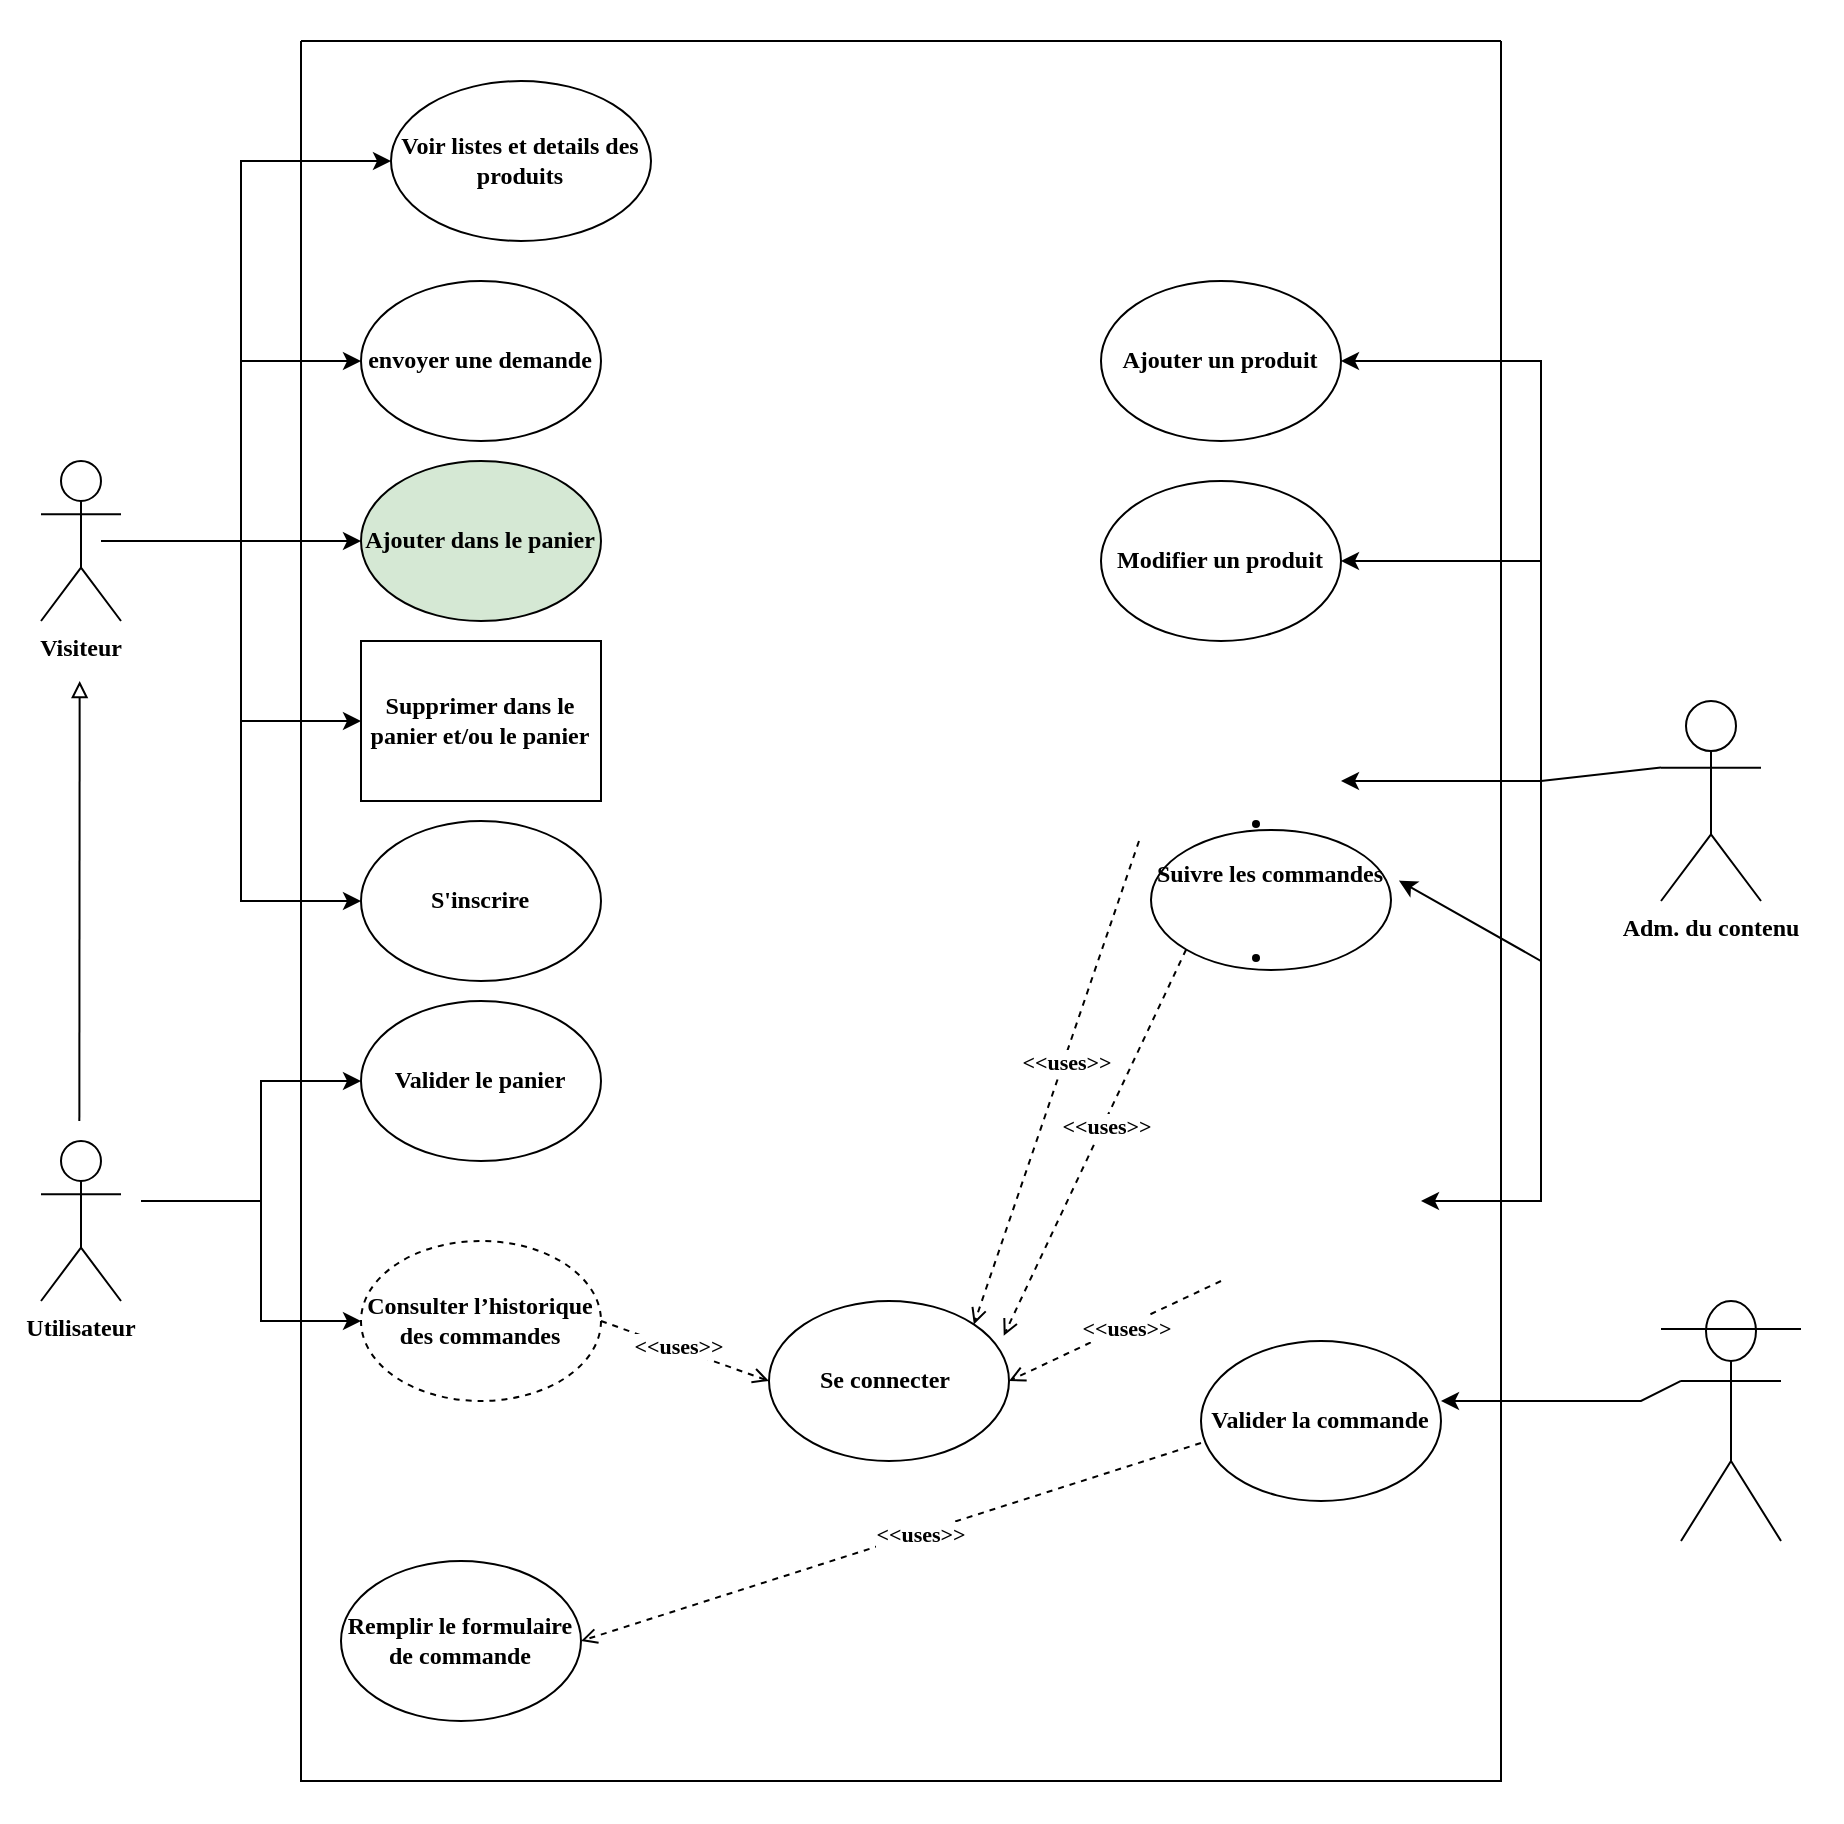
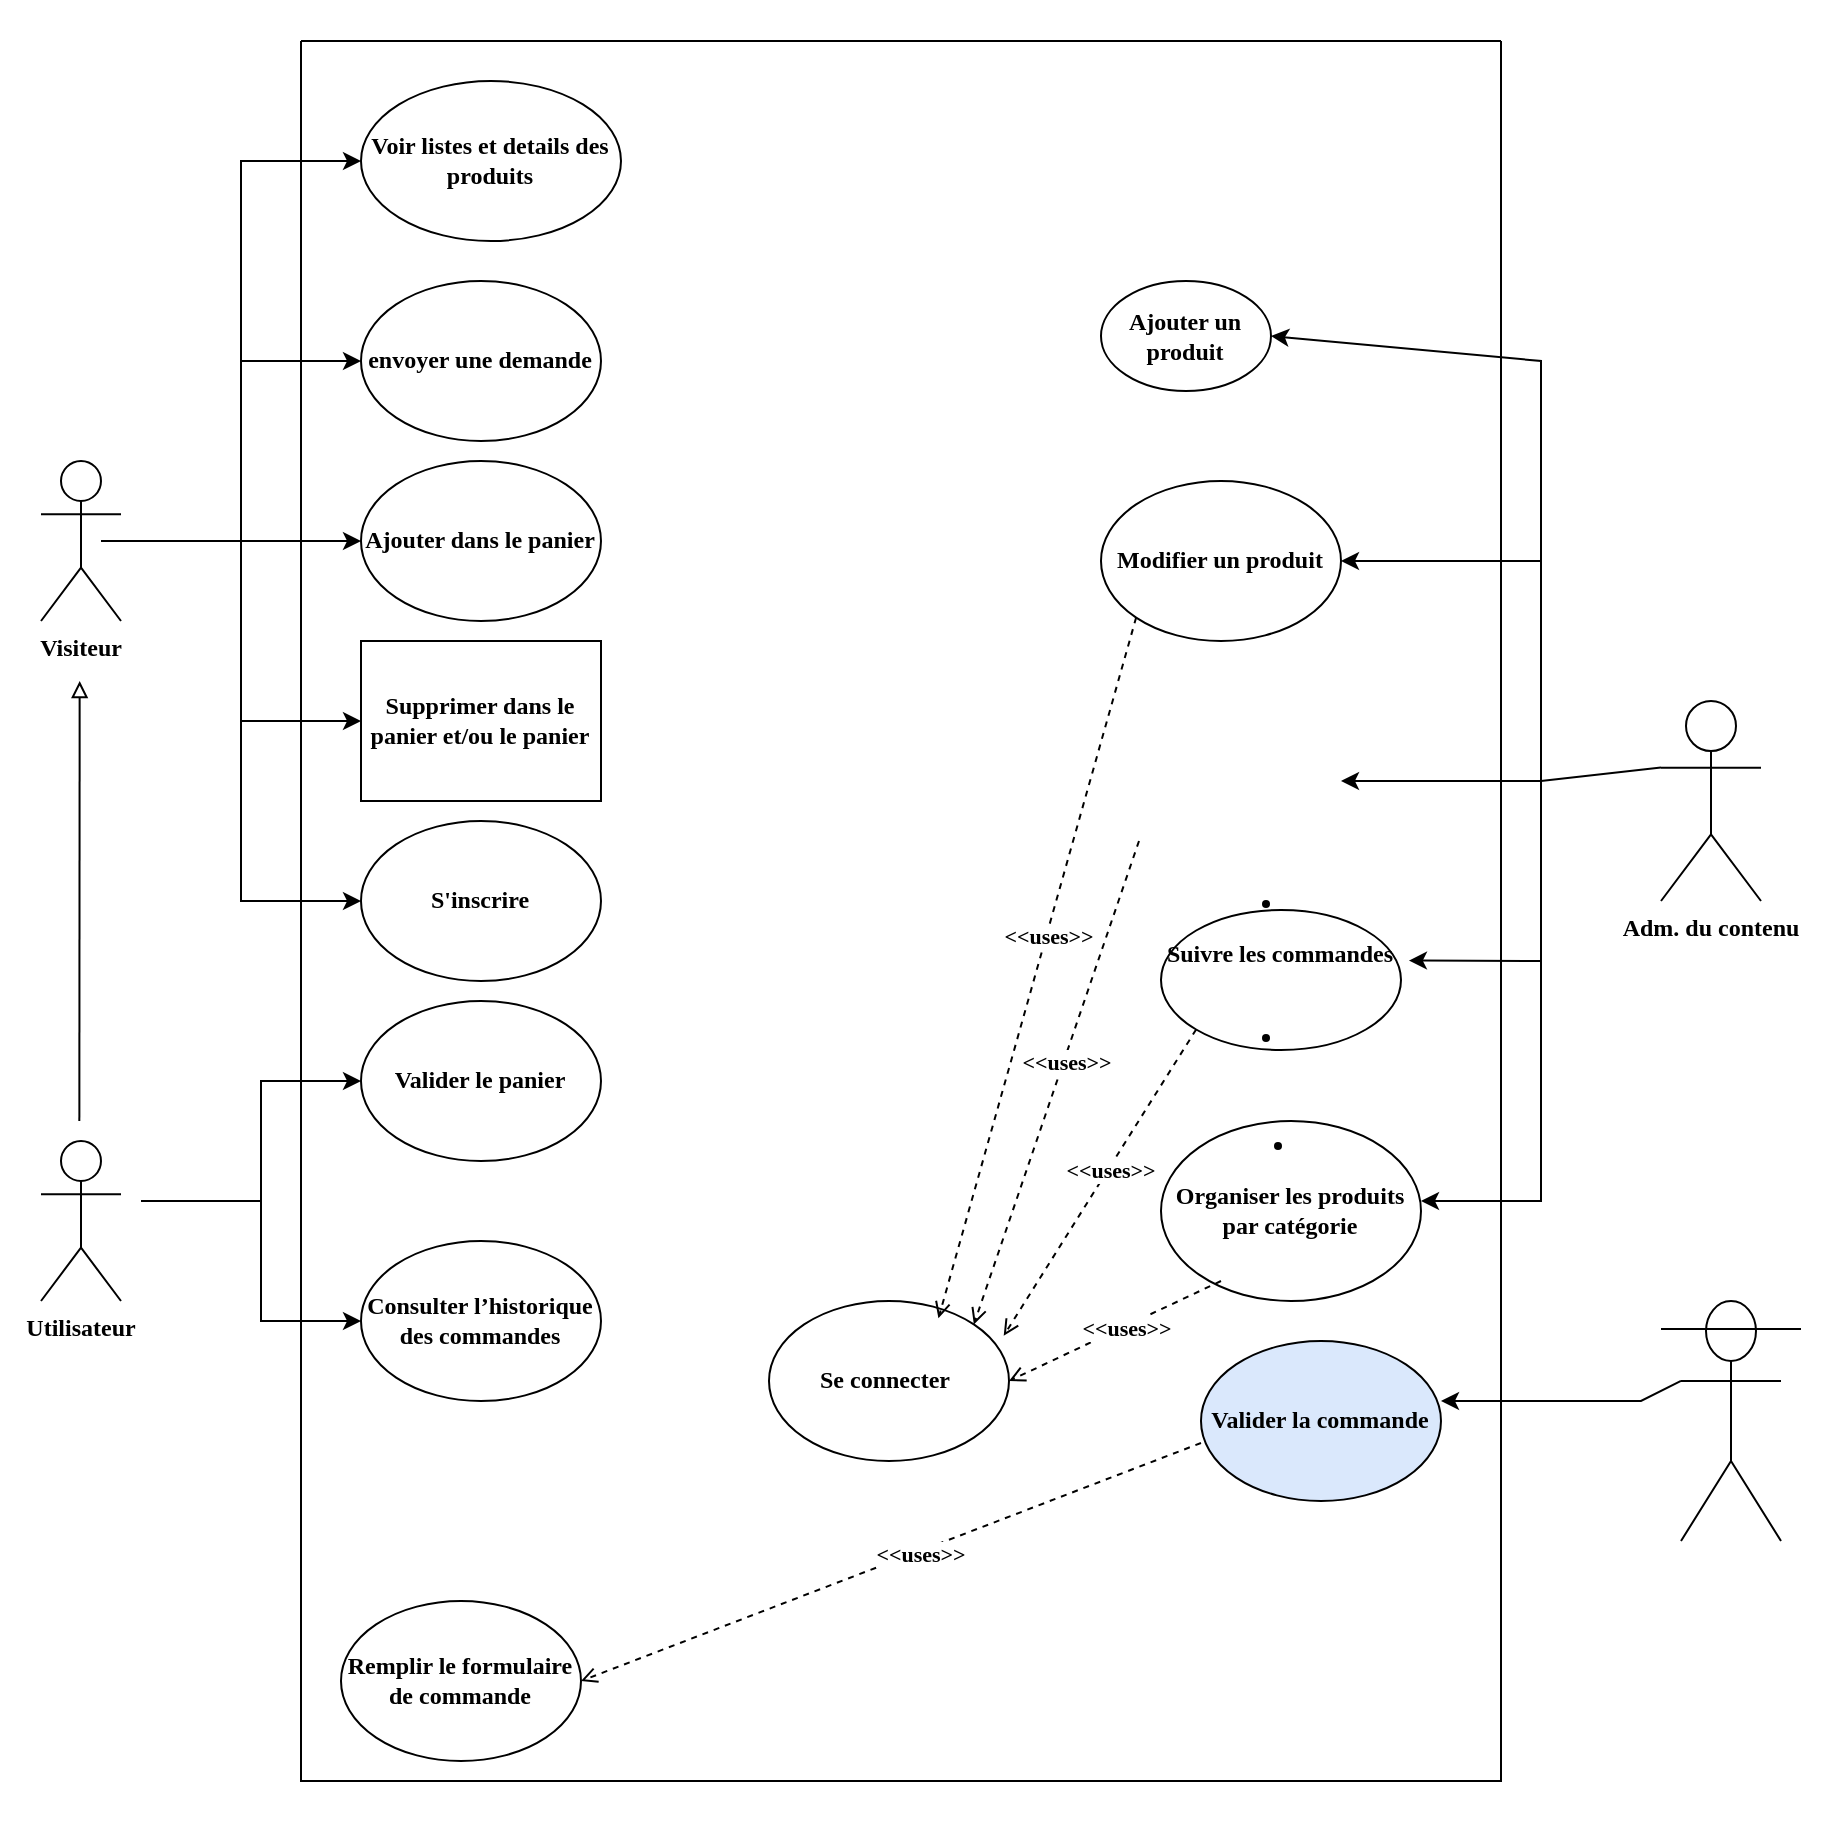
(521, 161) -> (491, 161)
(1221, 361) -> (1186, 336)
(481, 541) -> (481, 541)
(1271, 900) -> (1281, 980)
none -> (1038, 965)
none -> (1291, 1211)
(481, 1321) -> (481, 1321)
(738, 1370) -> none
(1321, 1421) -> (1321, 1421)
(461, 1641) -> (461, 1681)
